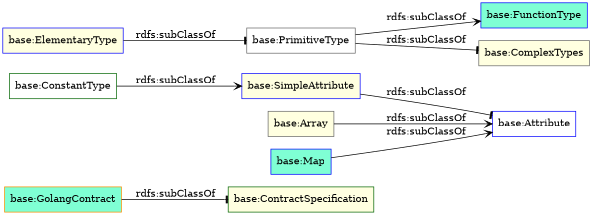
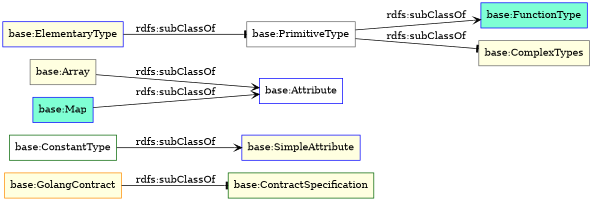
(425, 104) -> none
(63, 200) -> (63, 186)
